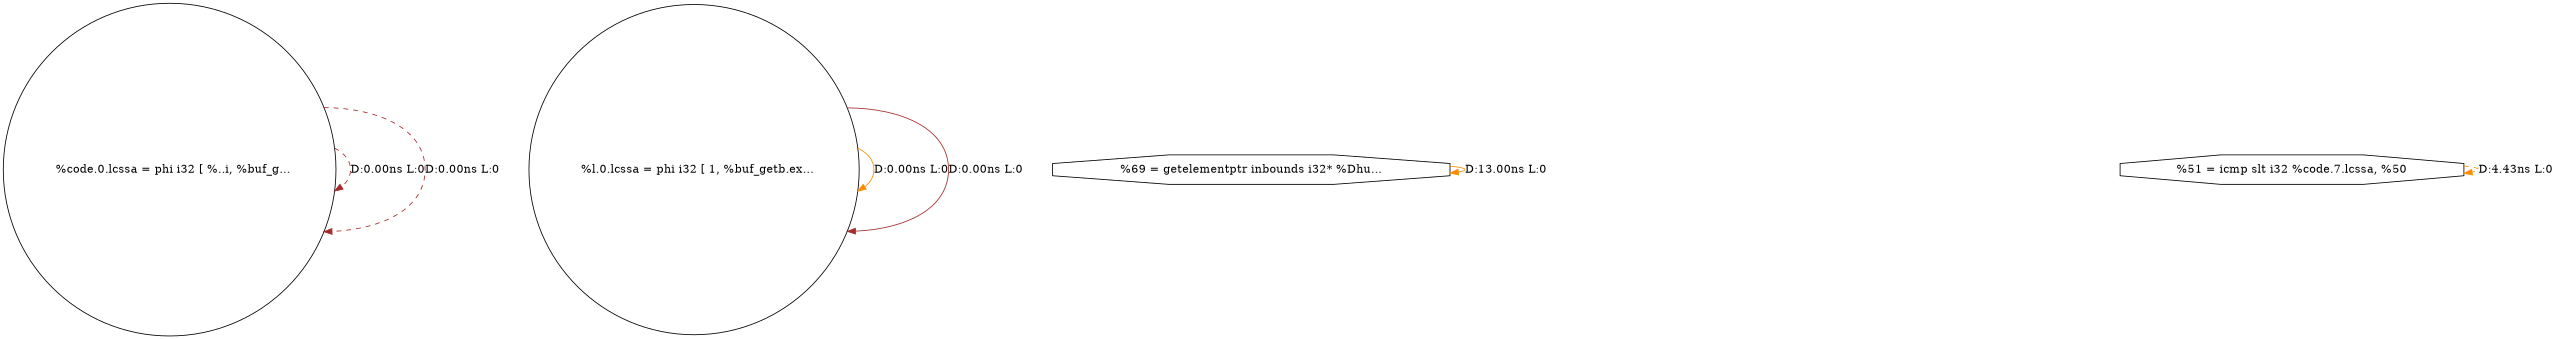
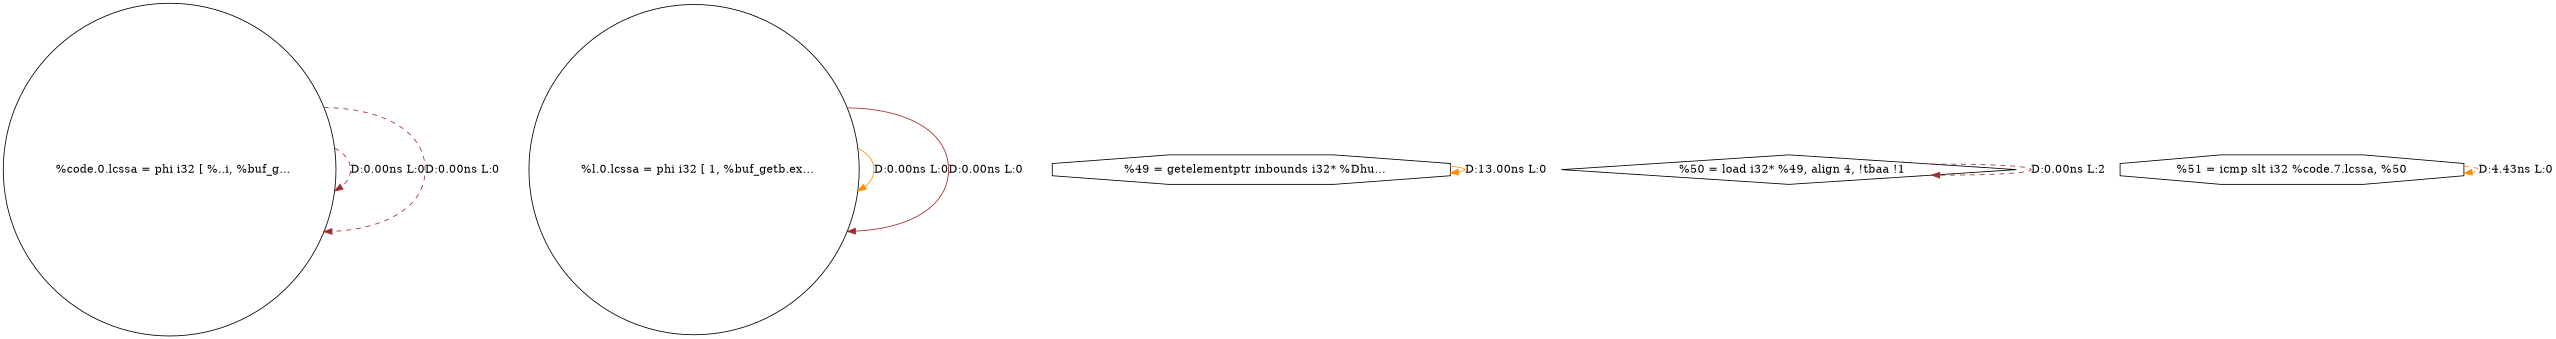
(1251, 170) -> (1251, 170)
none -> (1789, 170)
